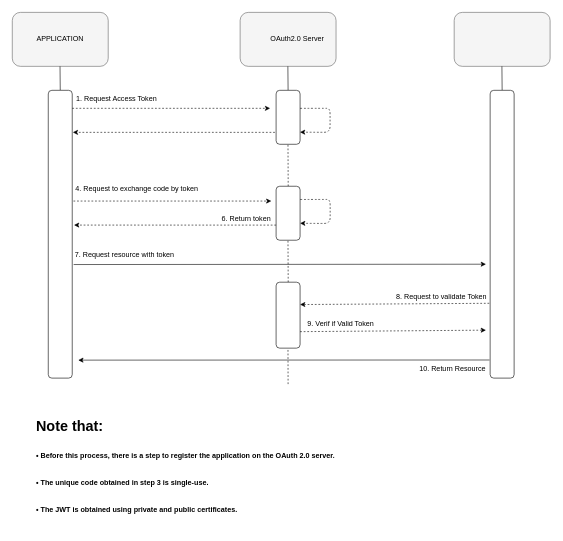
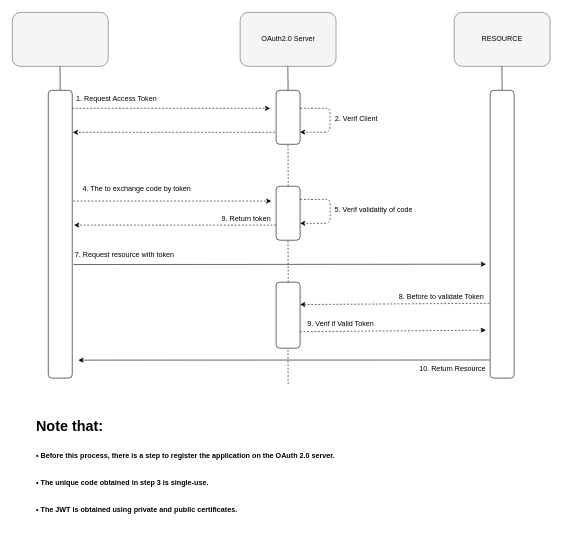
(60, 39) -> none
(297, 39) -> (288, 39)
none -> (503, 39)
none -> (357, 119)
(137, 189) -> (137, 189)
none -> (374, 210)
(247, 219) -> (247, 219)
(442, 297) -> (442, 297)
